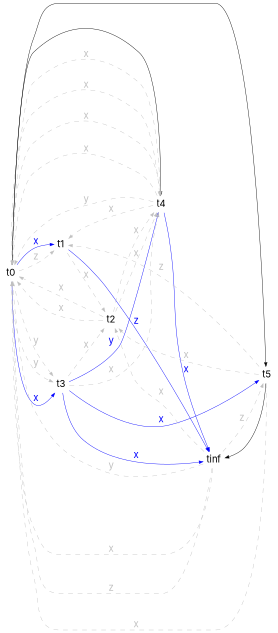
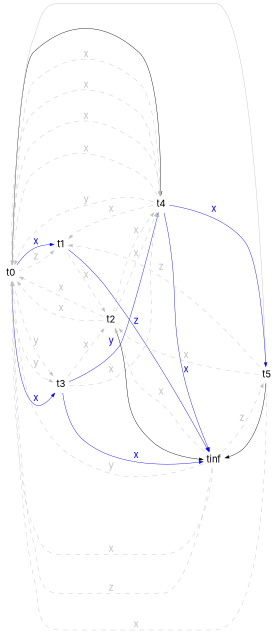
(183, 3) -> (183, 3)
none -> (132, 413)
(163, 426) -> (252, 259)
